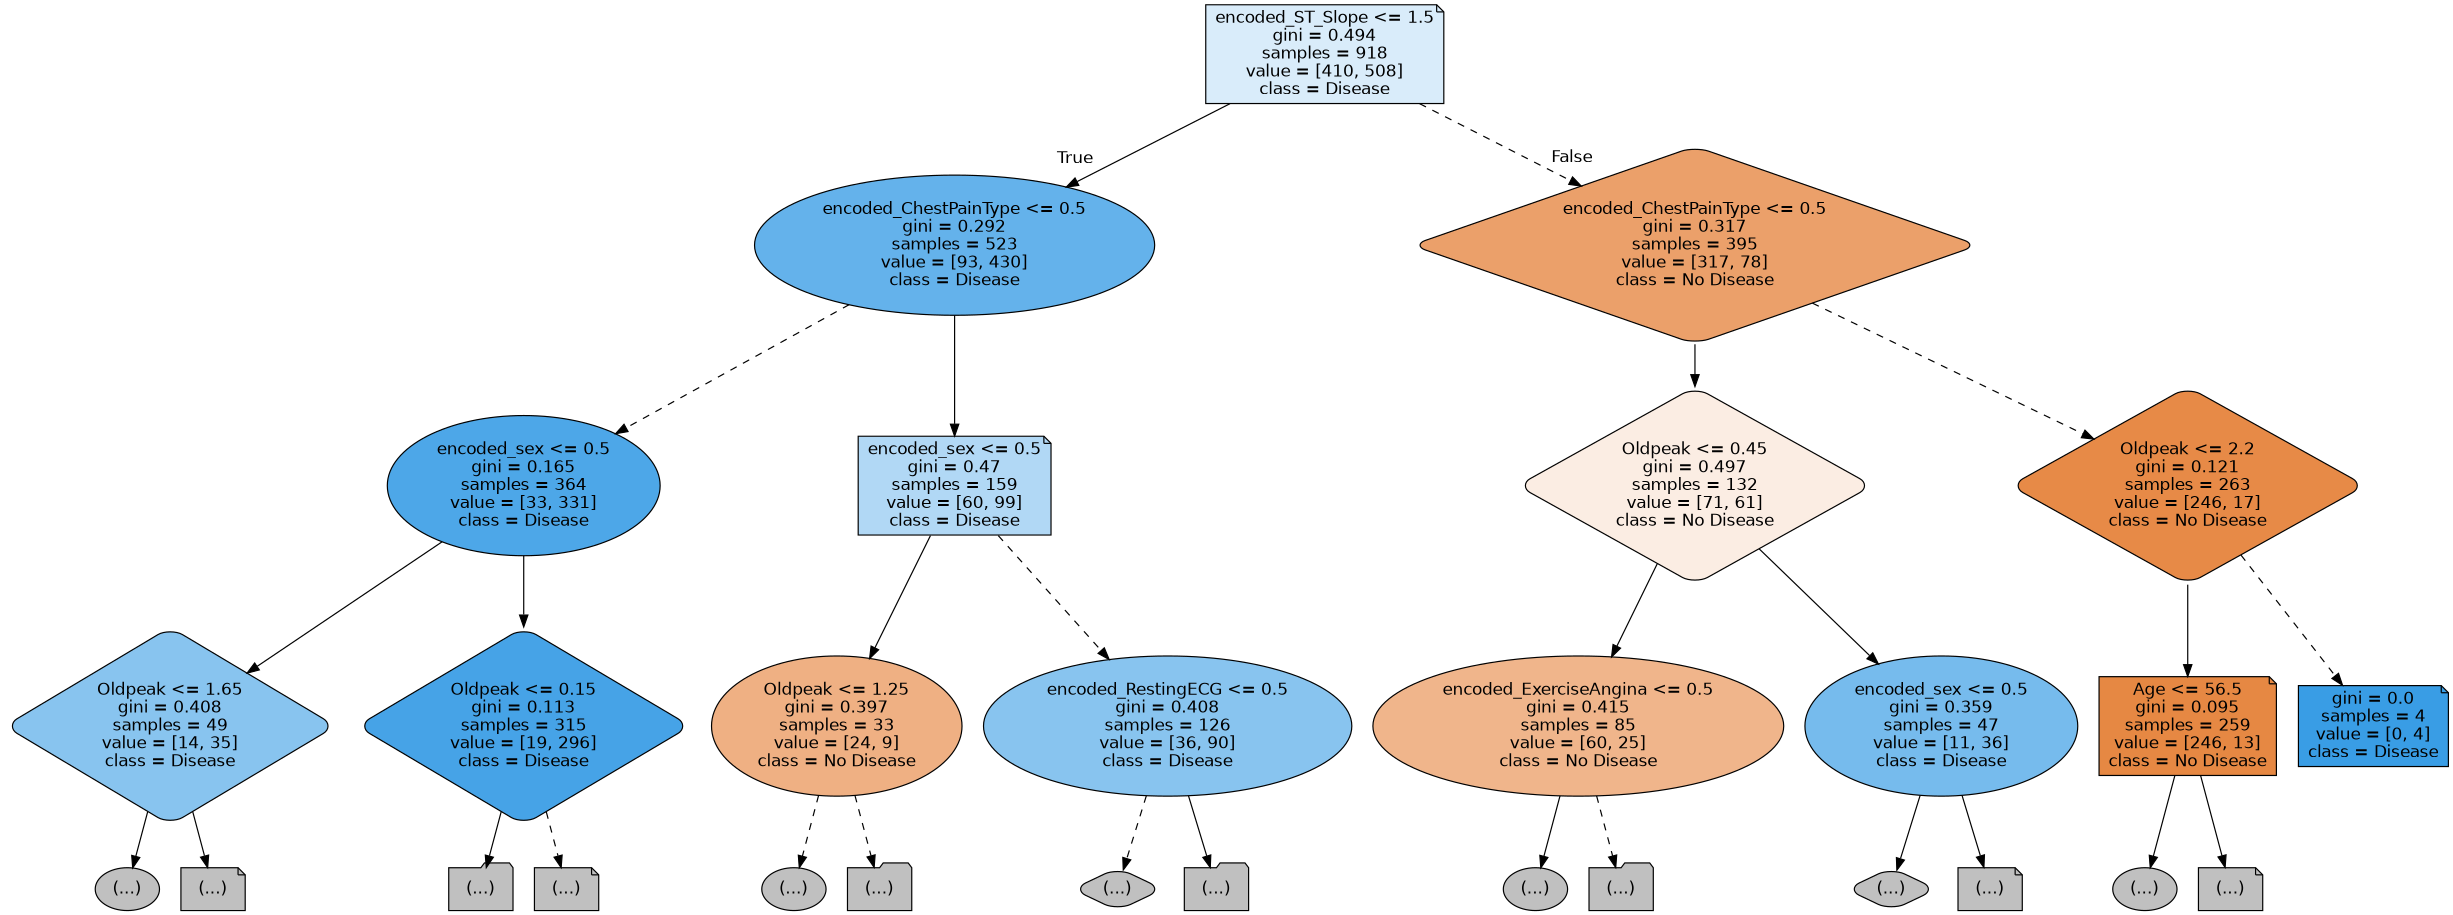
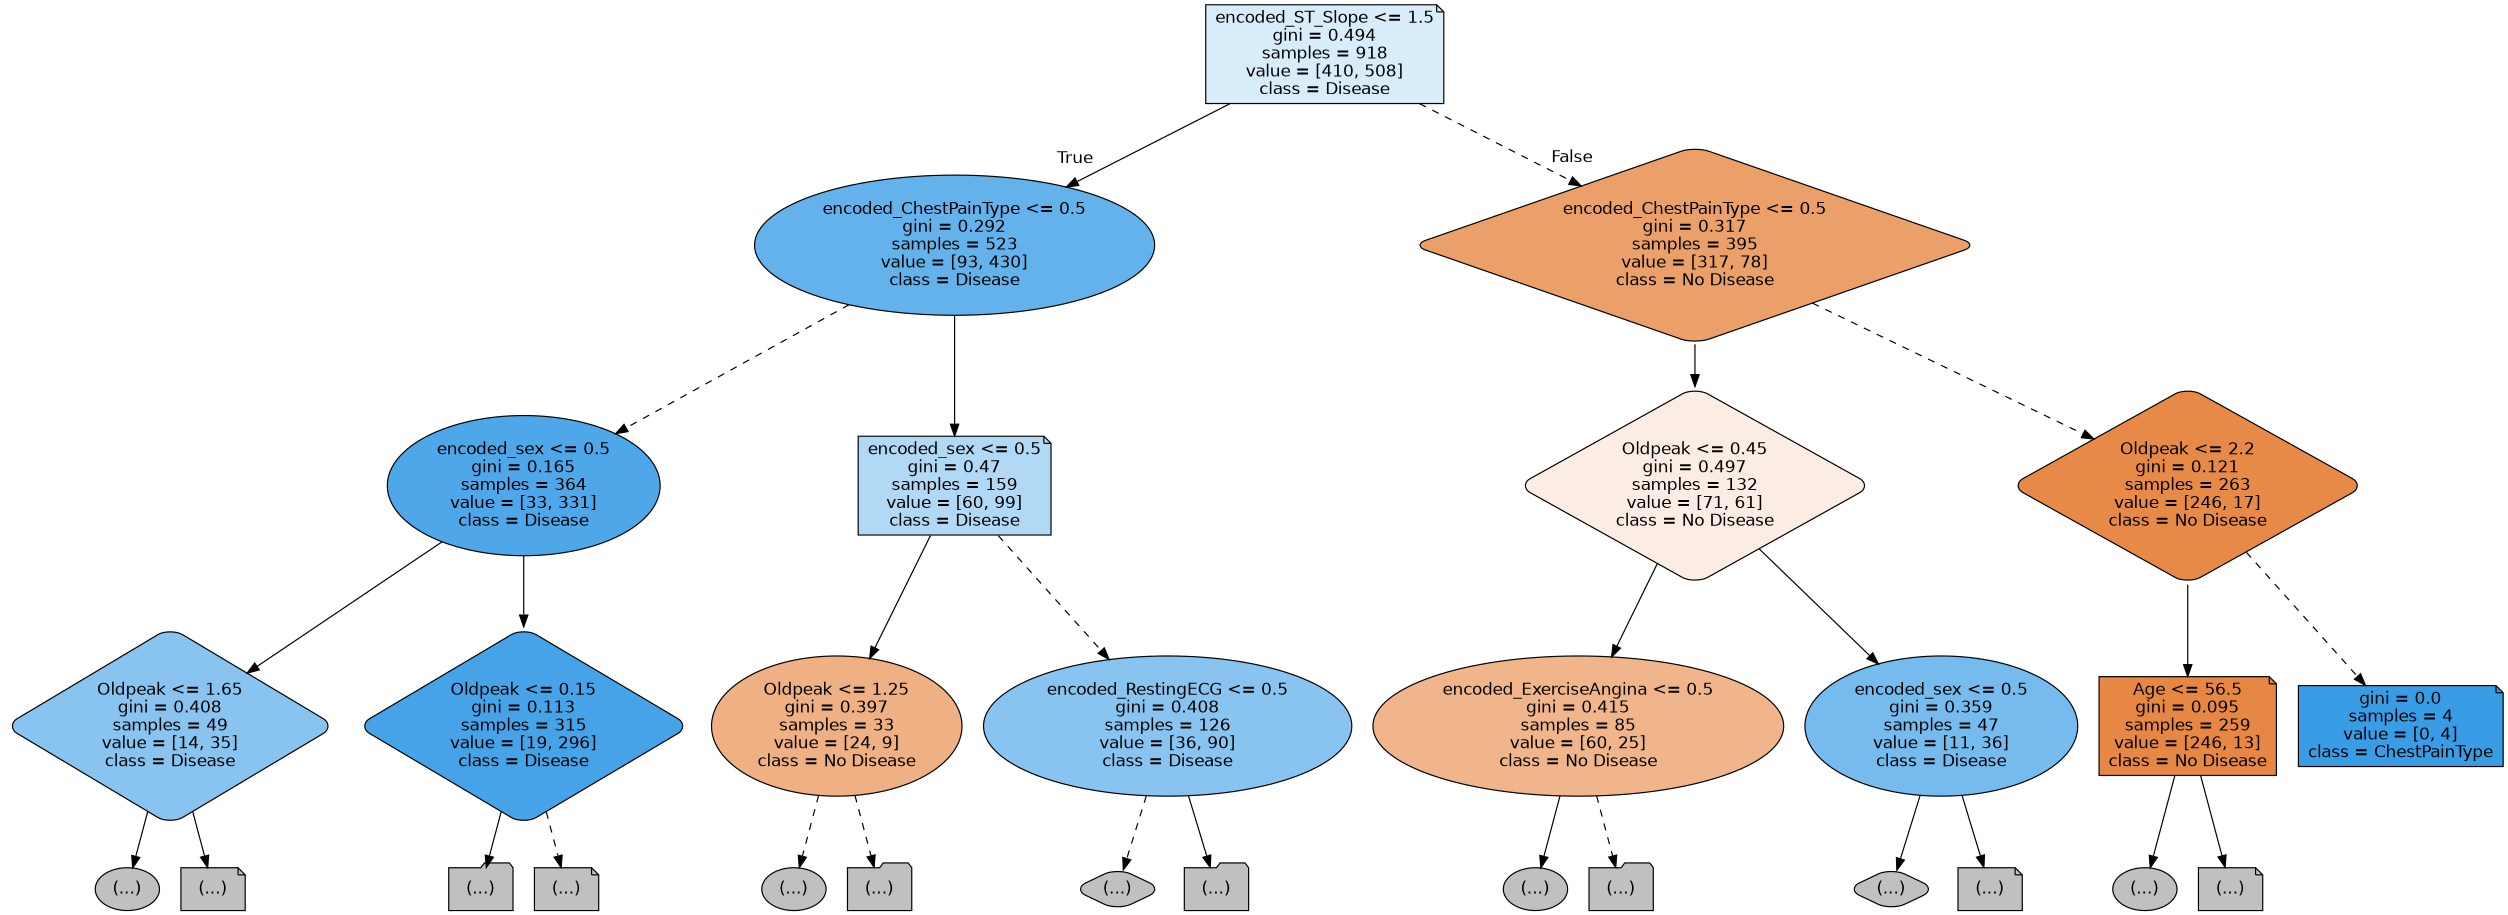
(2373, 726) -> (2401, 726)
